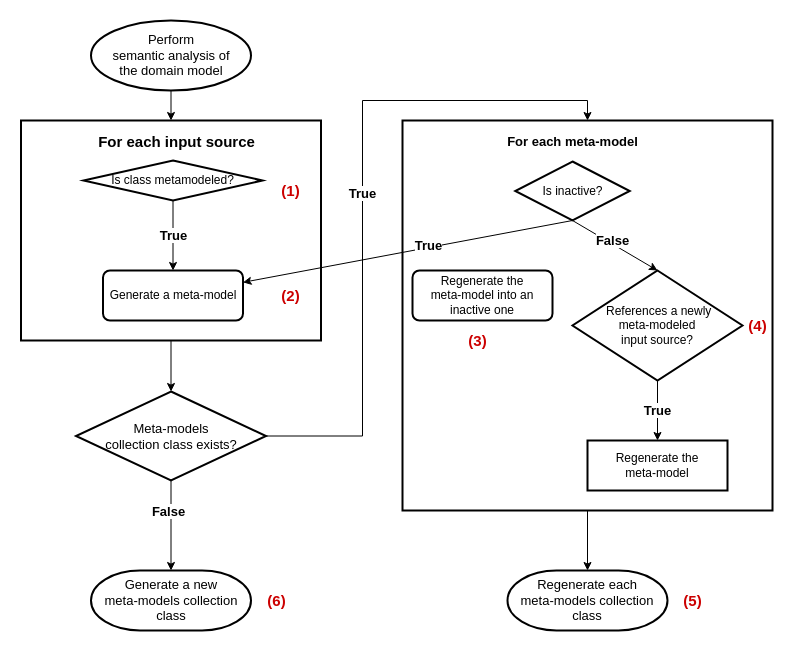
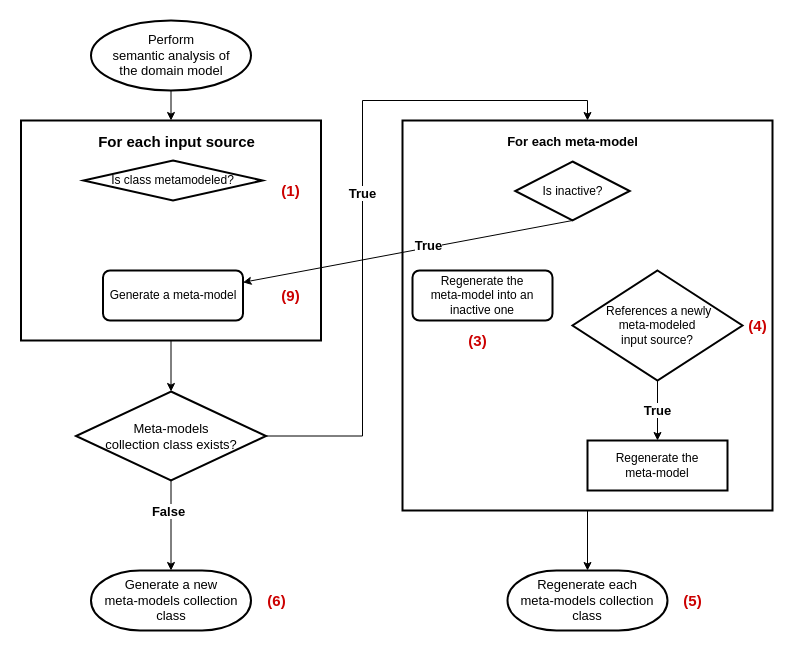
(173, 232) -> none
(612, 244) -> none
(291, 296) -> (291, 296)
